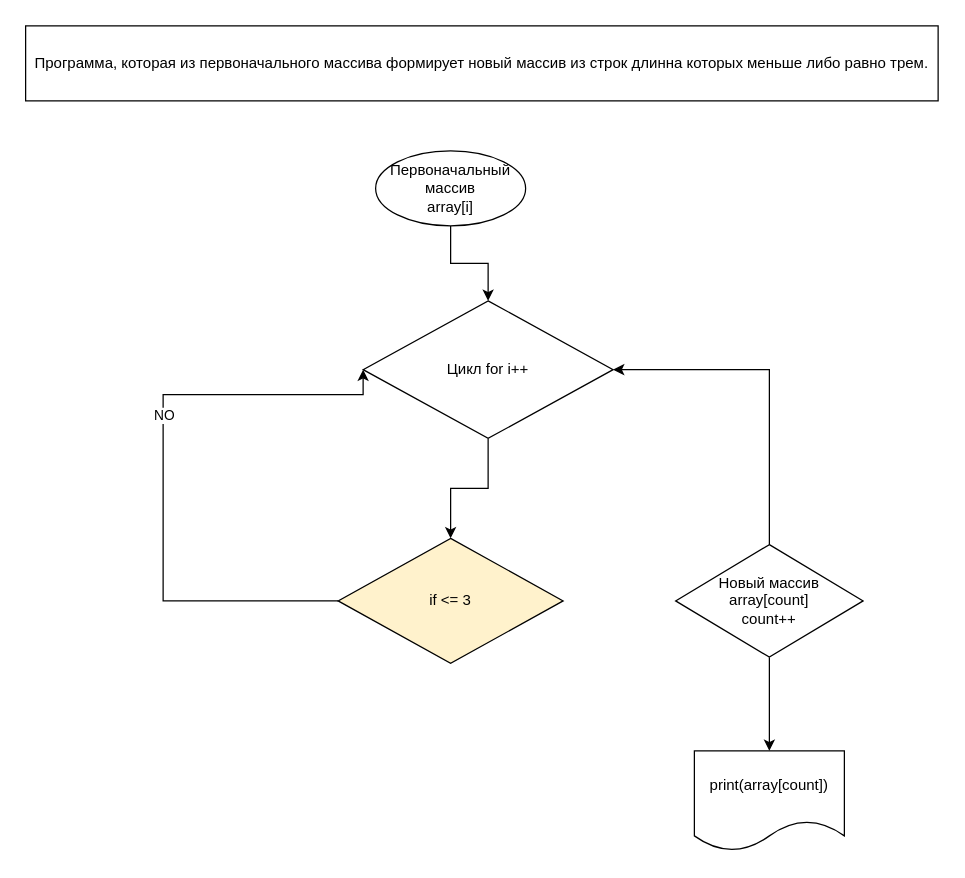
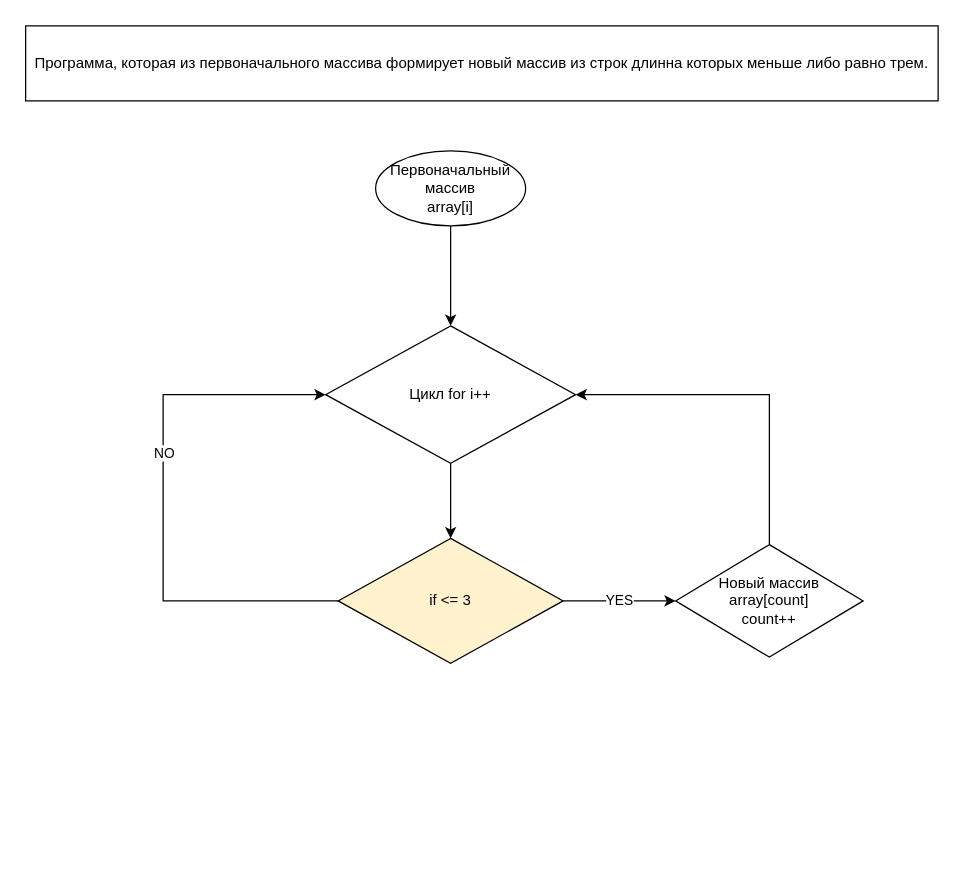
(488, 369) -> (451, 394)
none -> (615, 601)
(769, 699) -> none
(769, 801) -> none
